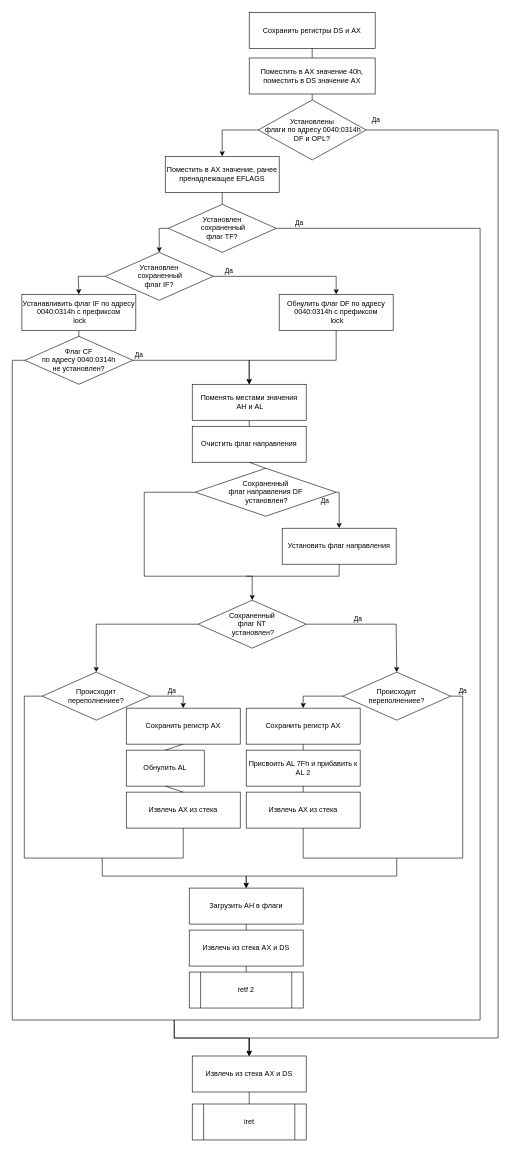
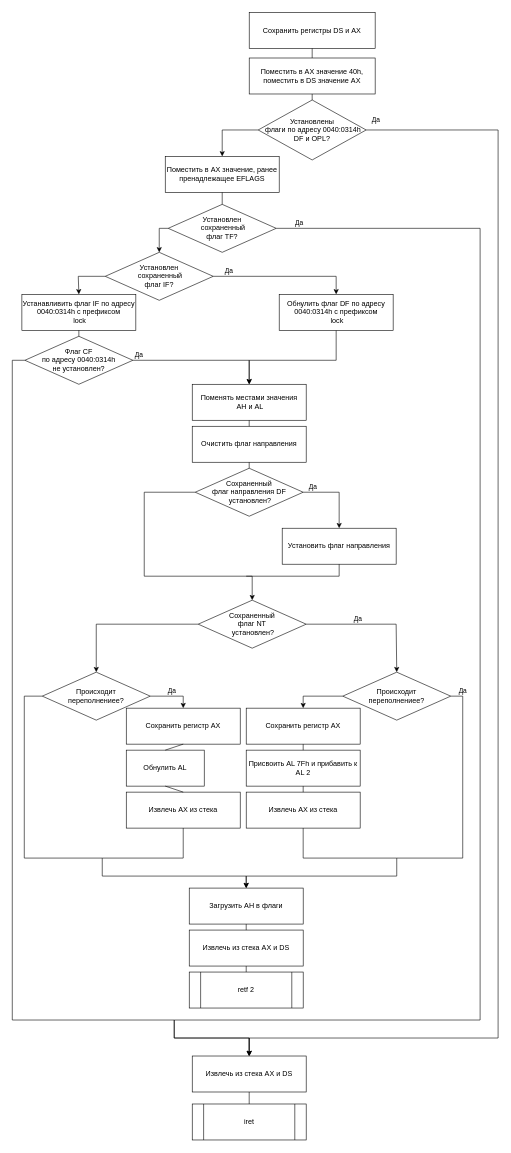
(266, 492) -> (249, 492)
